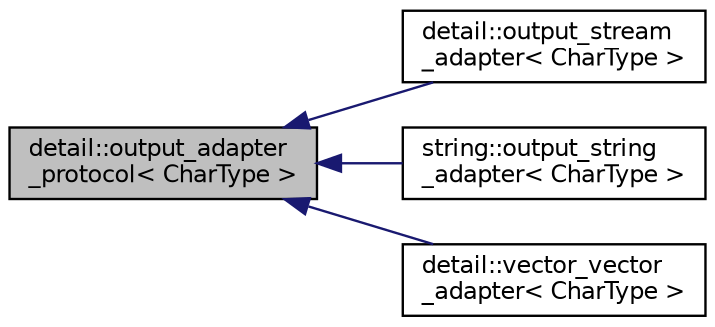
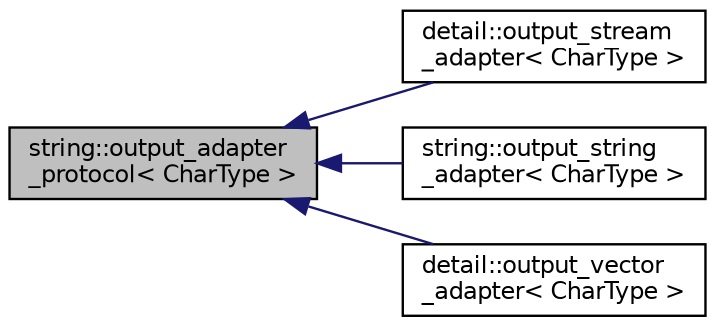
(163, 163) -> (163, 163)
(554, 280) -> (554, 280)
